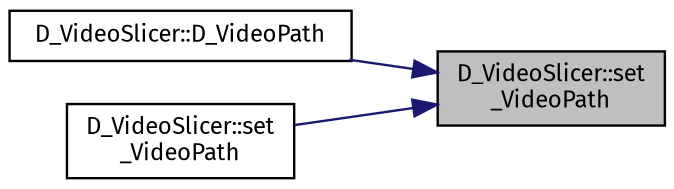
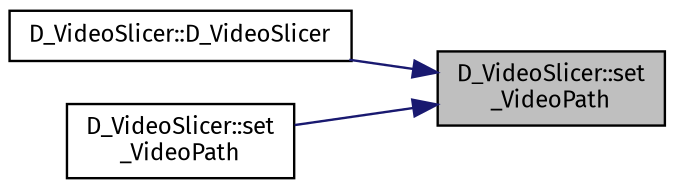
(181, 36) -> (181, 36)
